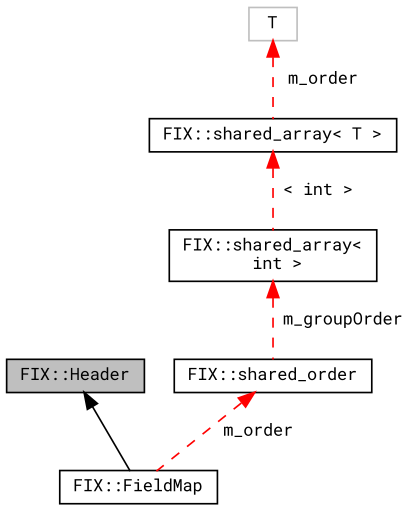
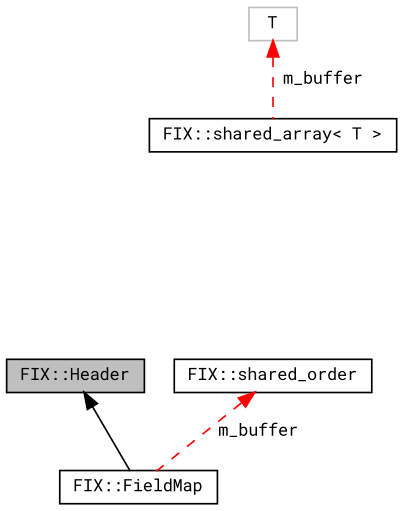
(319, 80) -> (319, 80)
(273, 256) -> none
(254, 432) -> (254, 432)
